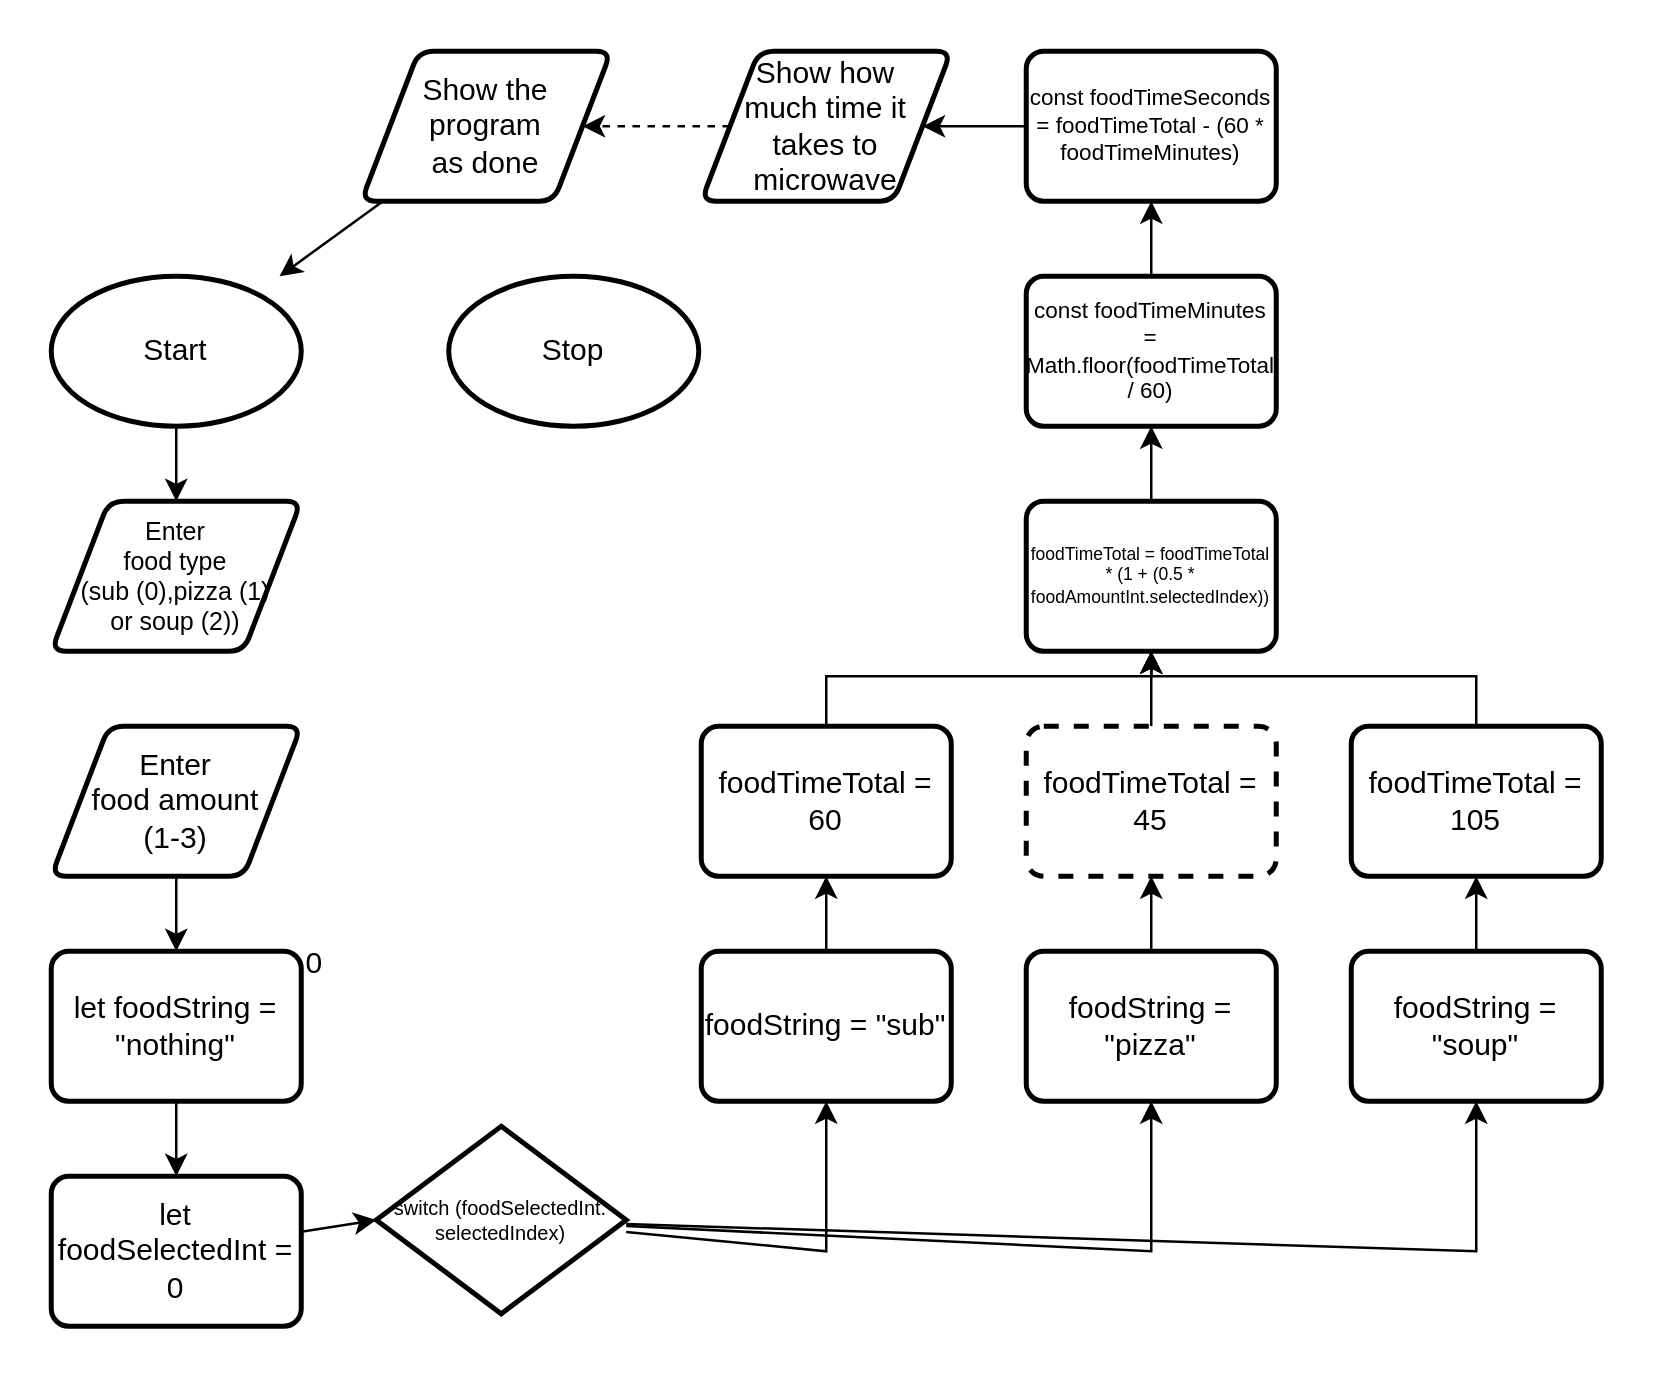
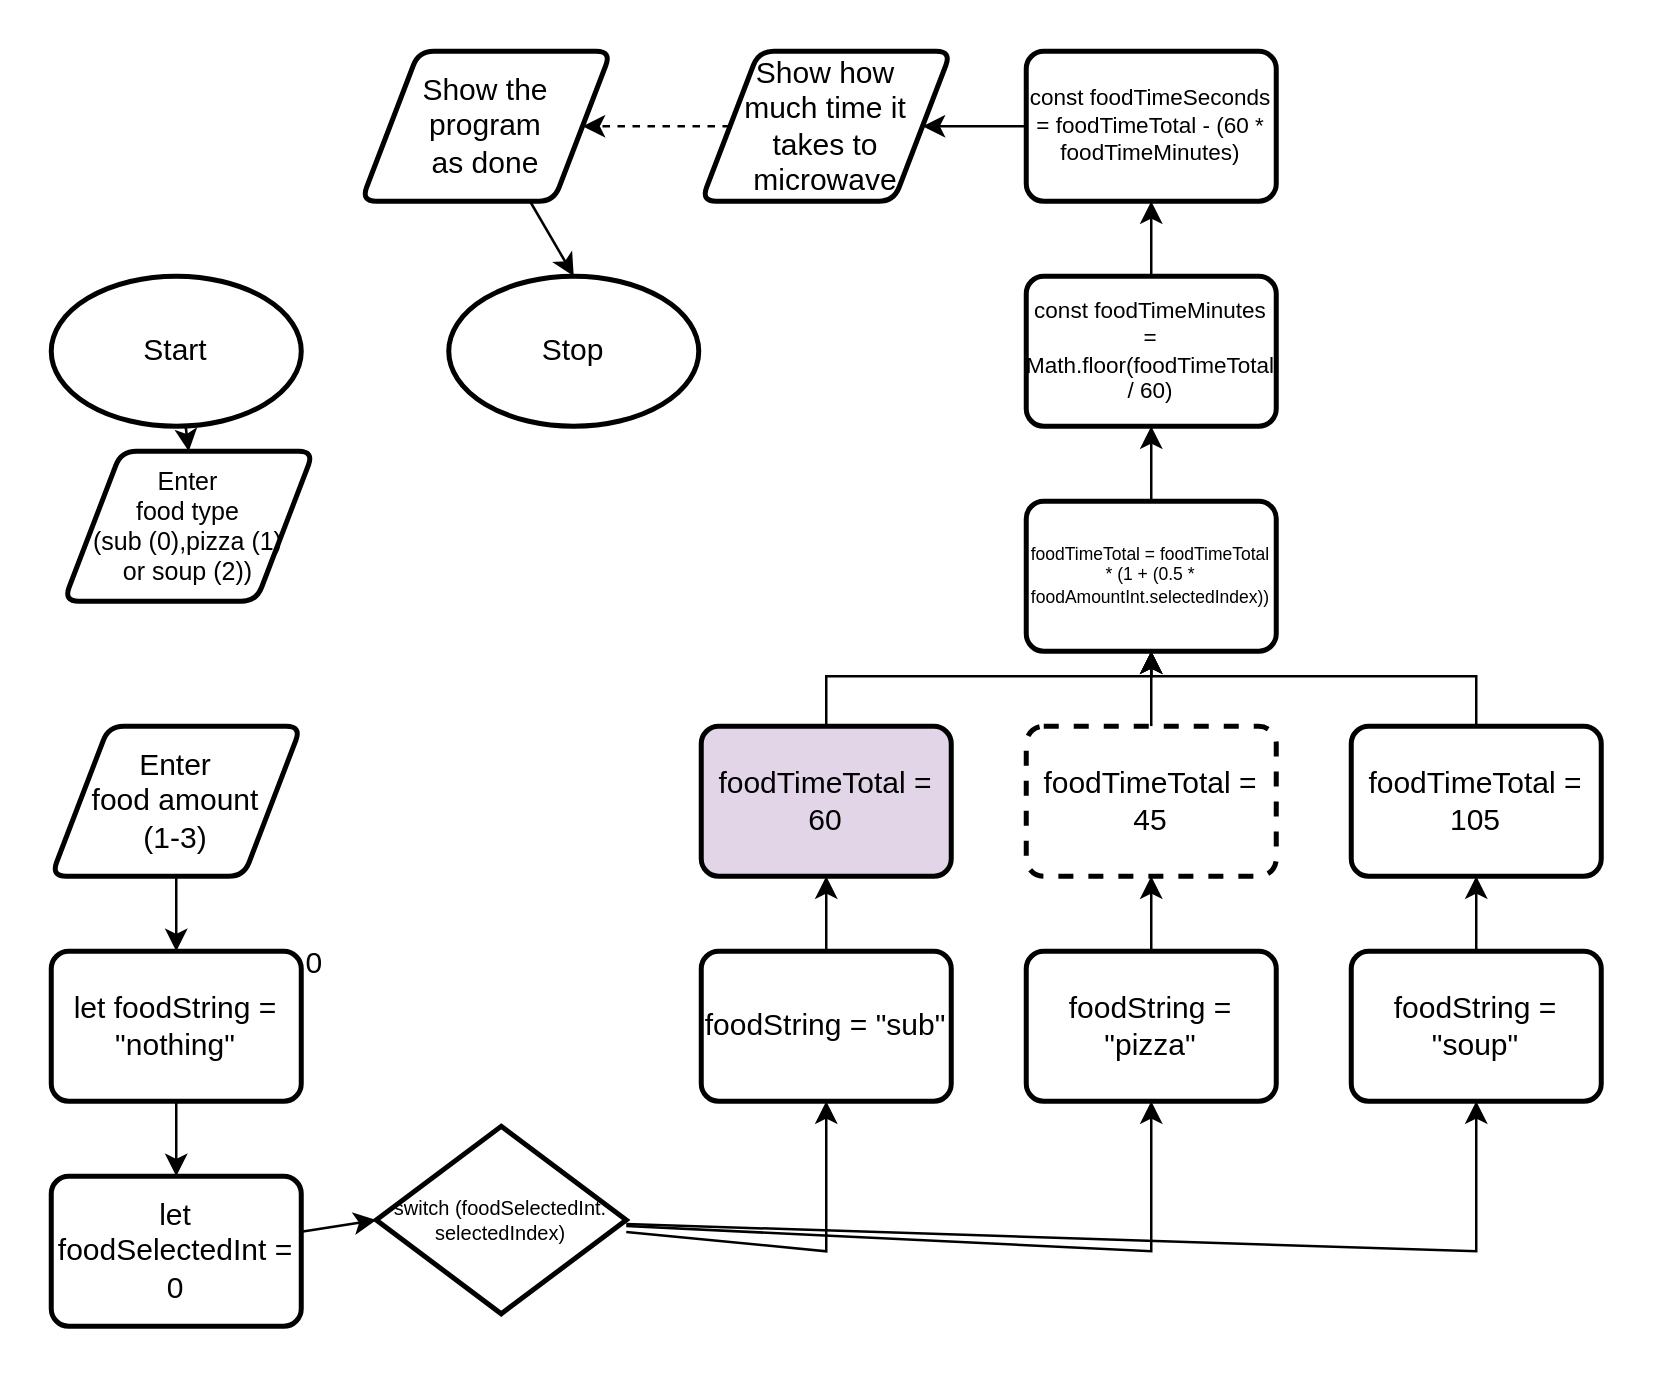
(337, 234) -> (548, 232)
(176, 576) -> (189, 526)
(826, 801) -> (826, 801)
